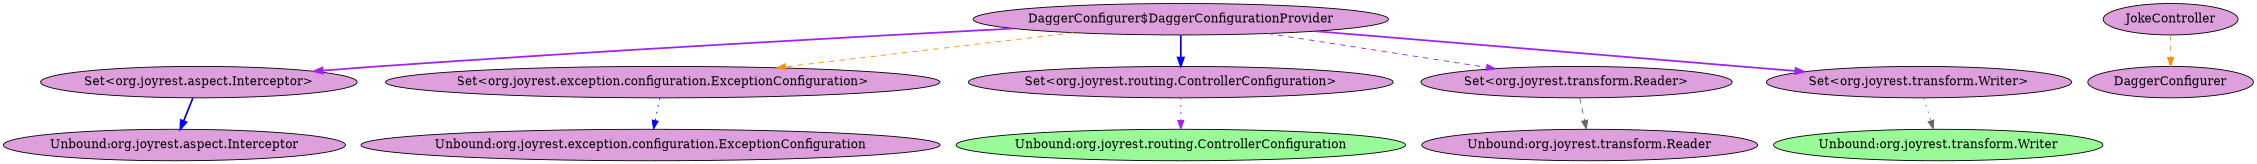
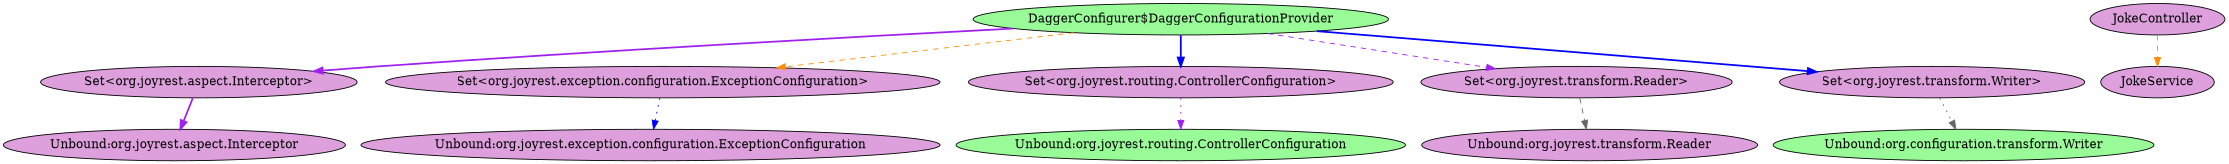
(1181, 19) -> (1181, 19)
(1555, 51) -> (1562, 51)
(2171, 82) -> (2157, 82)
(188, 110) -> (188, 110)
(1938, 145) -> (1964, 145)
